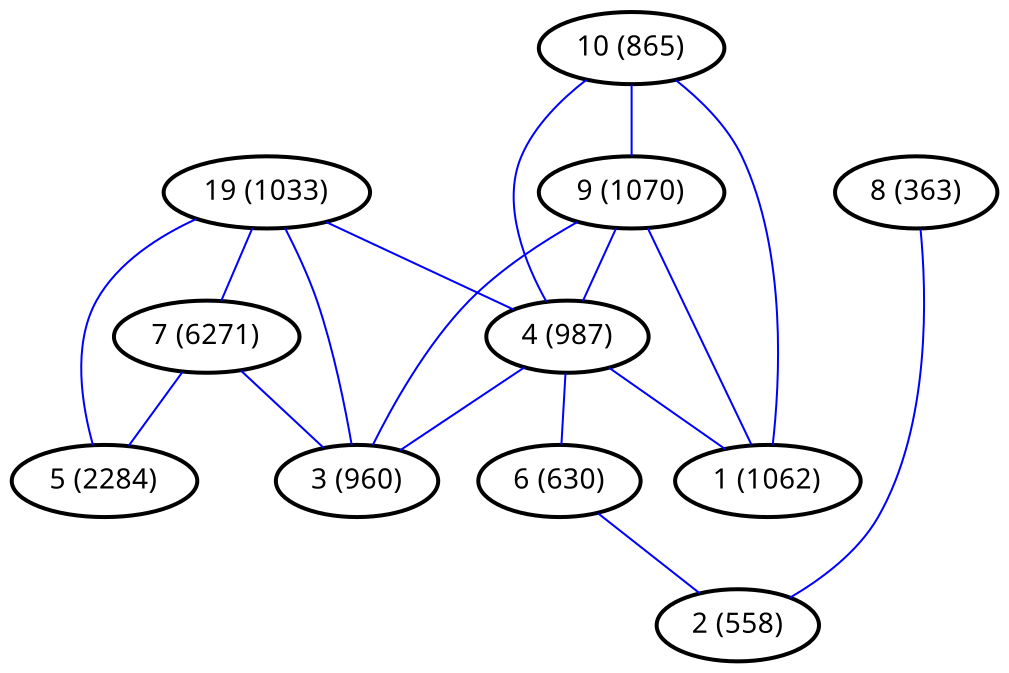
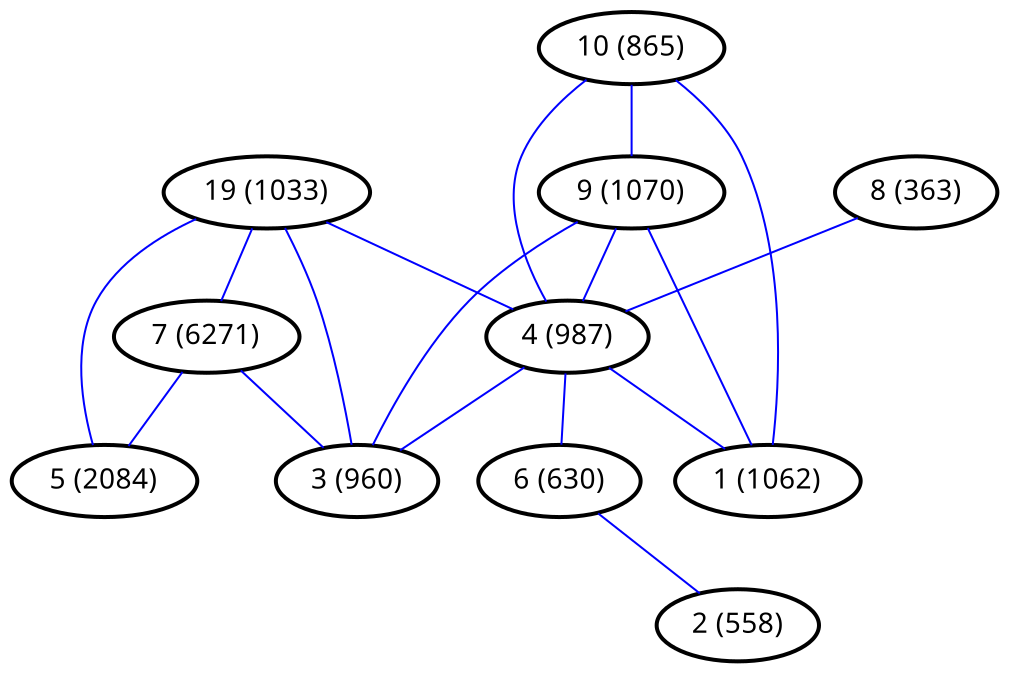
(909, 436) -> (742, 265)
(105, 481) -> (105, 481)
